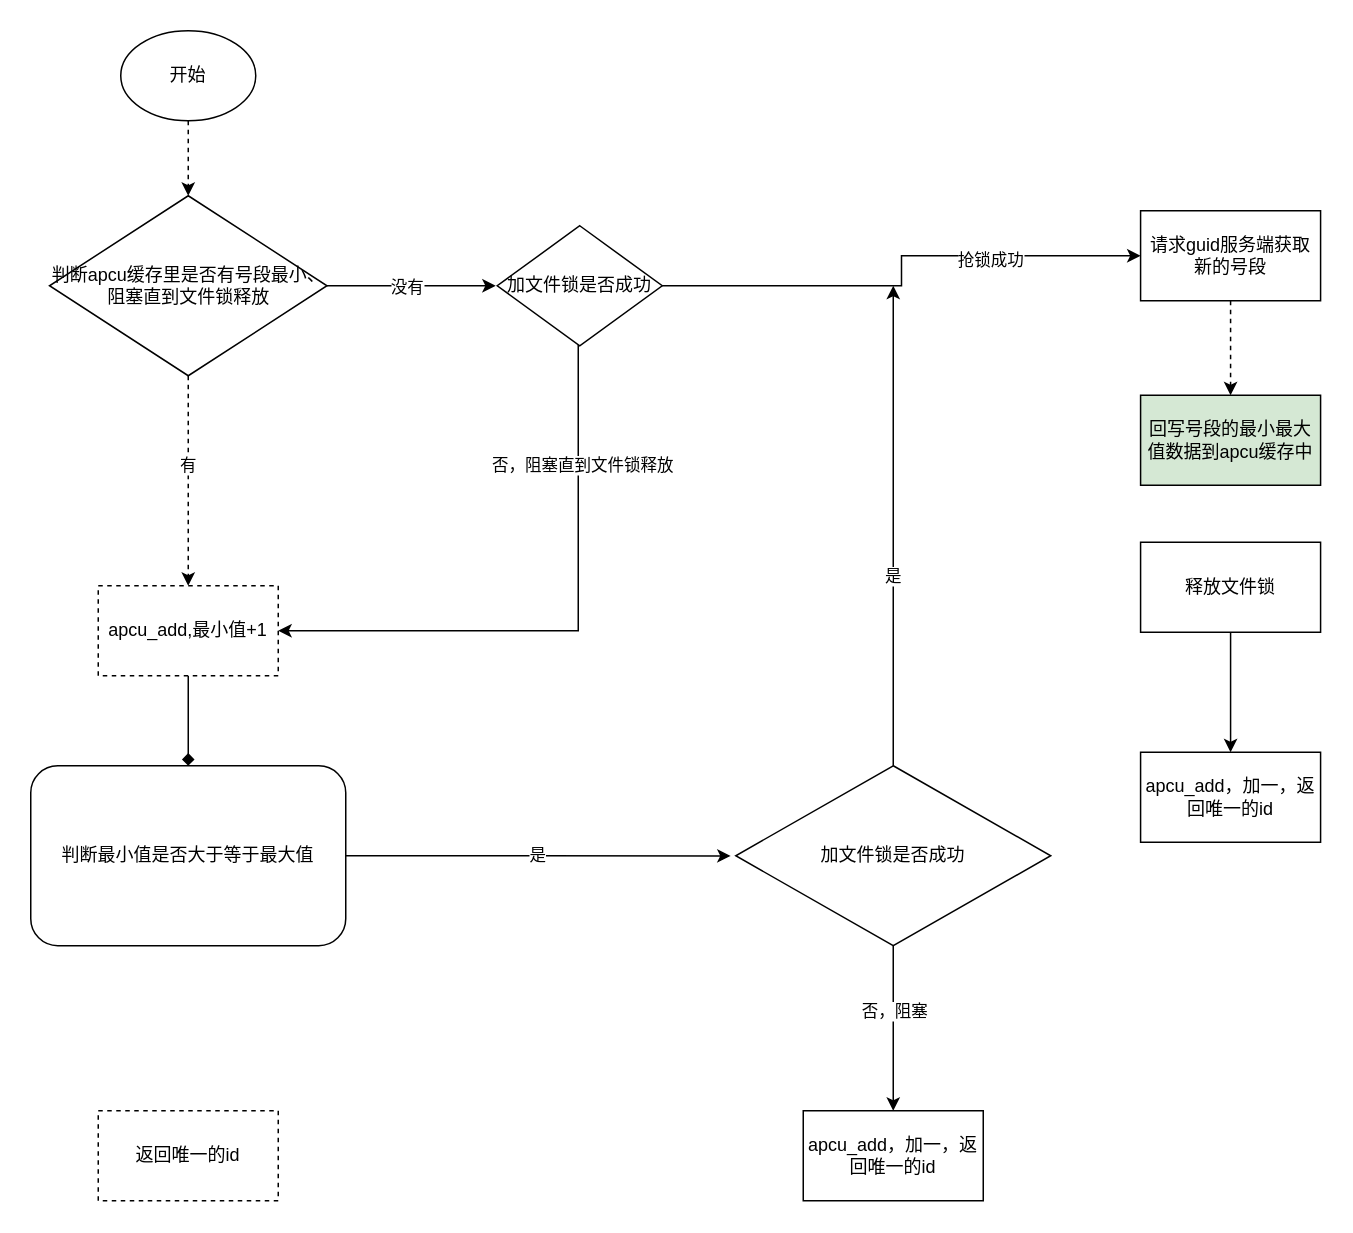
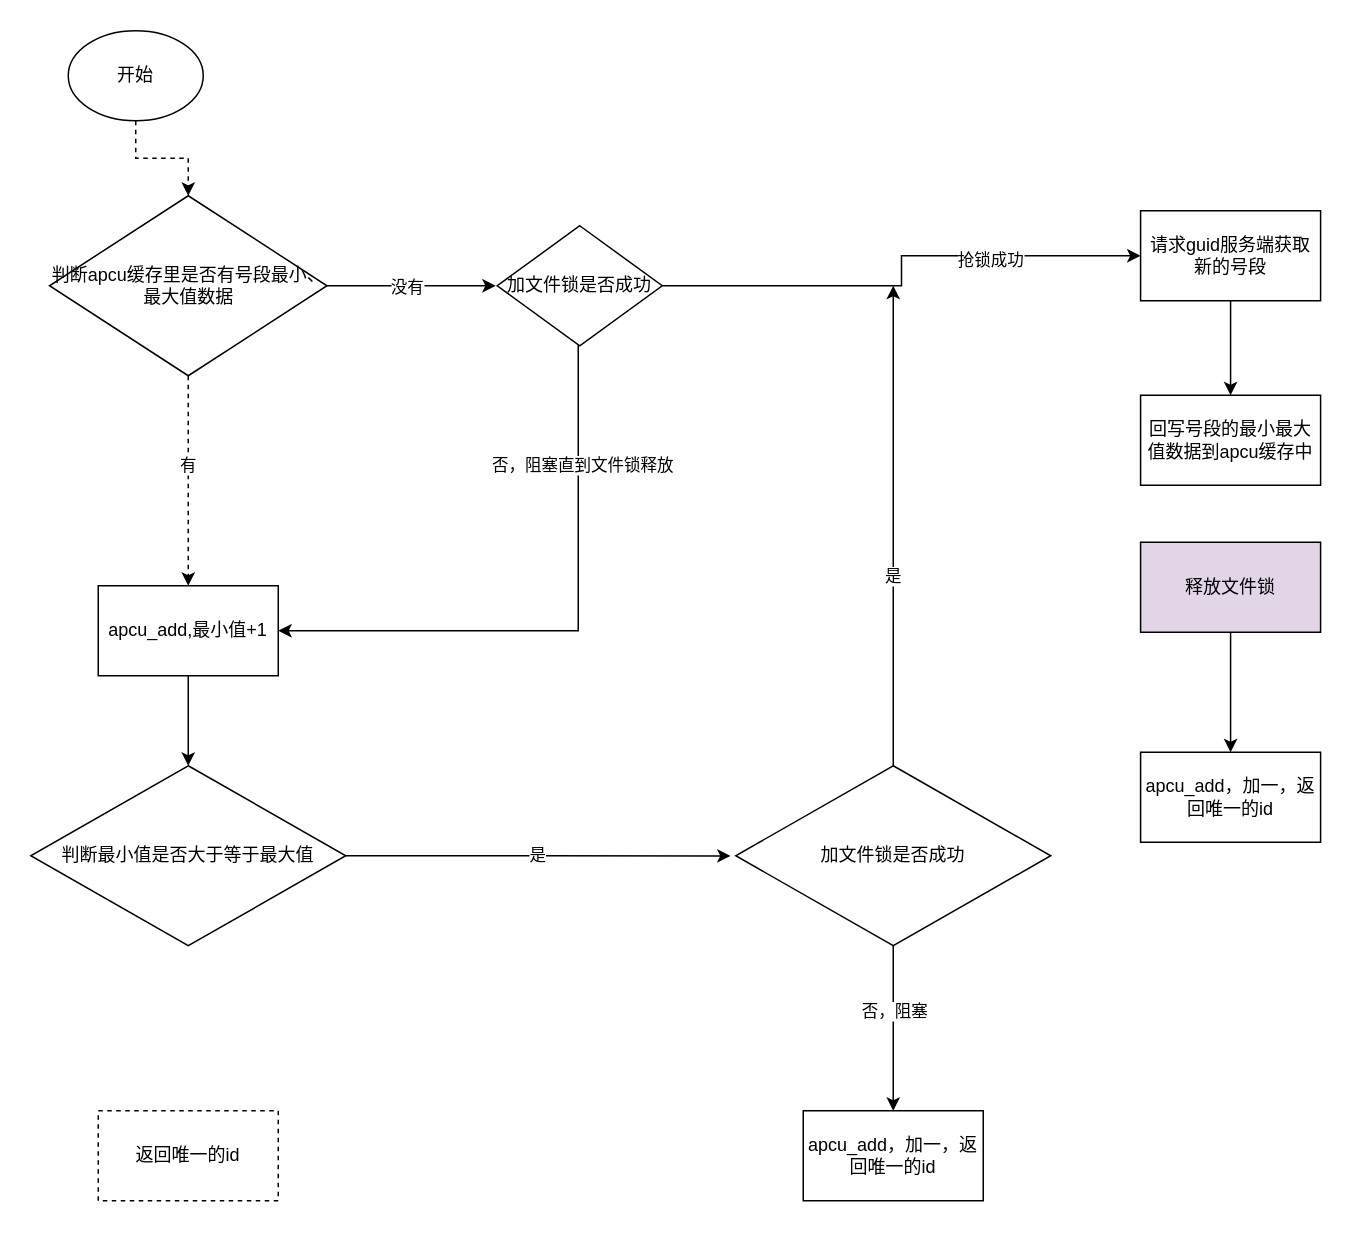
(188, 76) -> (136, 76)
(189, 286) -> (189, 286)
(1231, 342) -> (1231, 342)
(1231, 440) -> (1231, 440)
(1231, 587) -> (1231, 587)
(188, 631) -> (188, 631)
(188, 753) -> (188, 754)
(188, 856) -> (188, 856)
